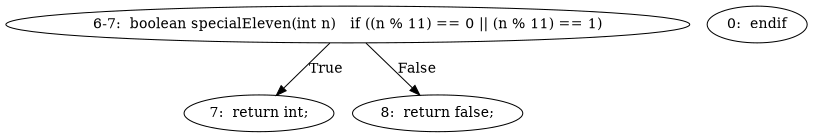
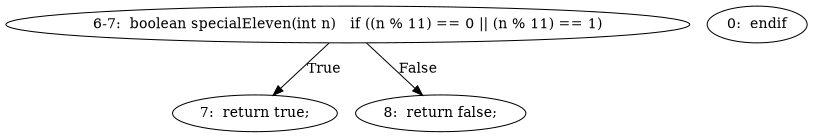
(259, 113) -> (255, 113)
